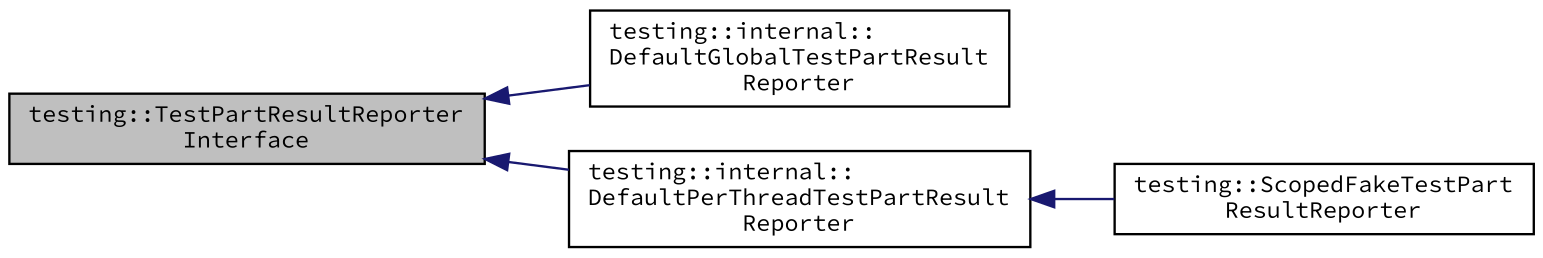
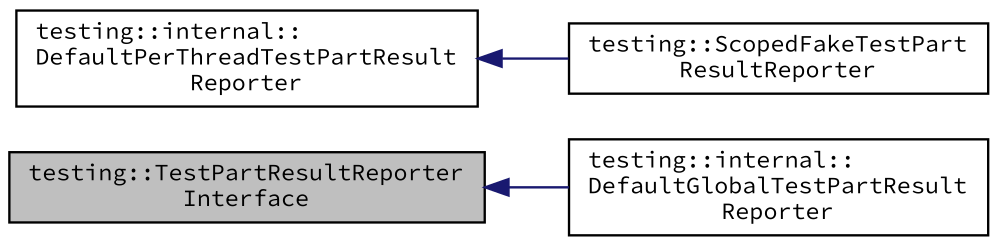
(539, 166) -> none
